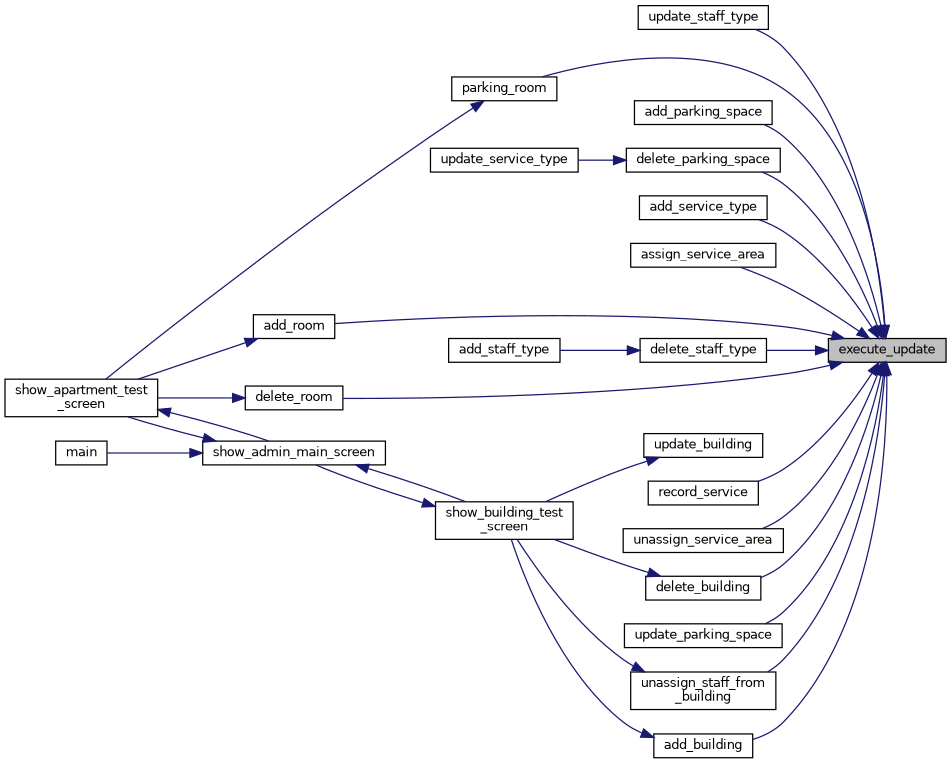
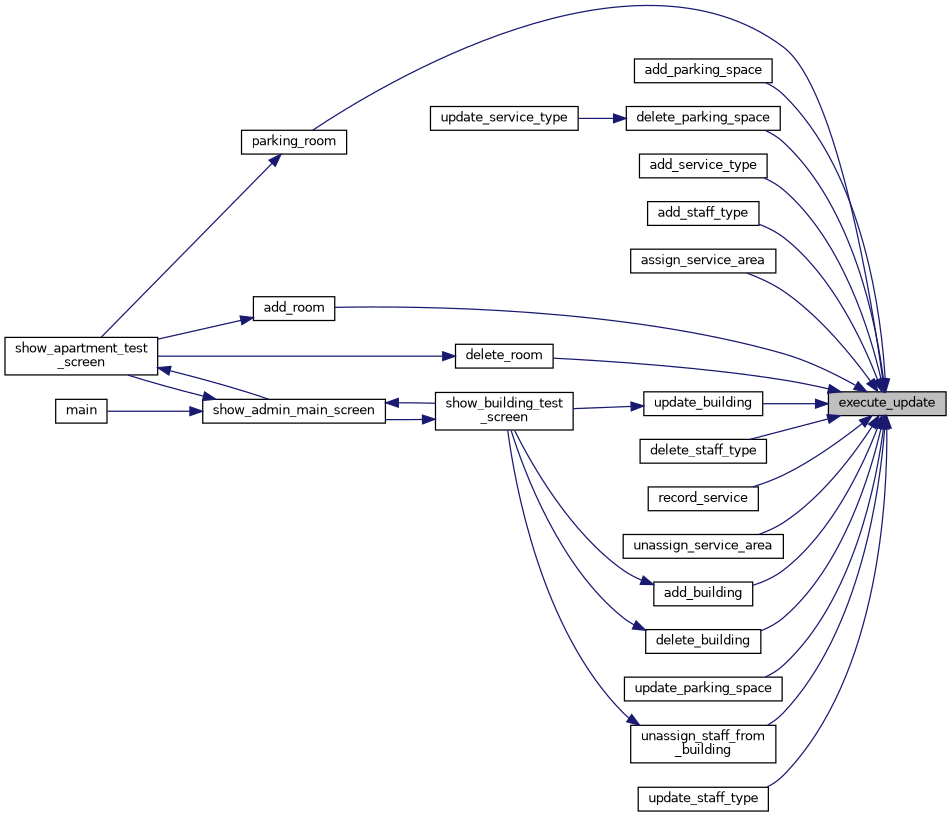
(594, 350) -> (832, 291)
none -> (789, 404)
